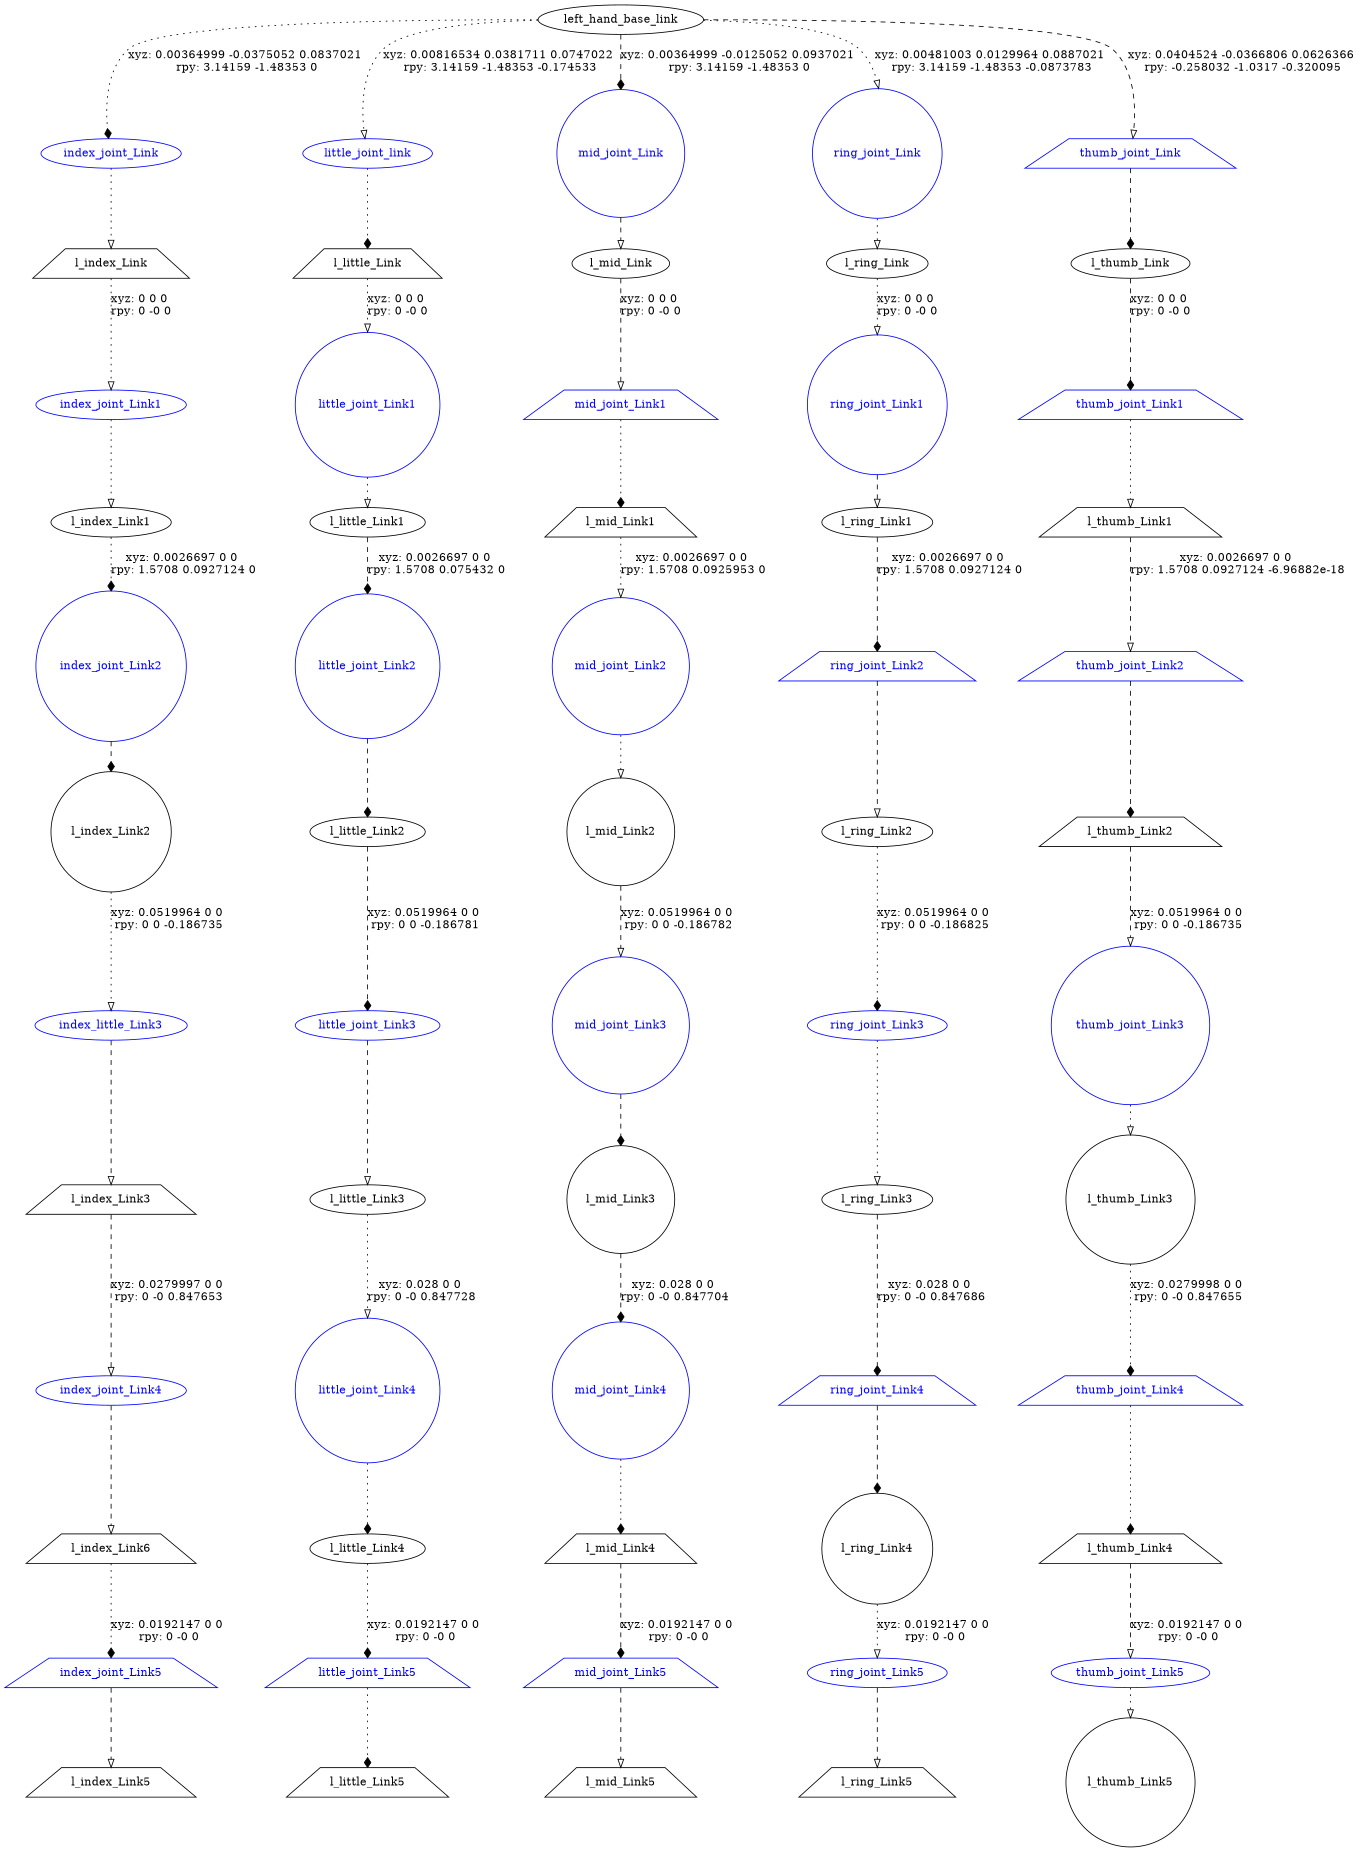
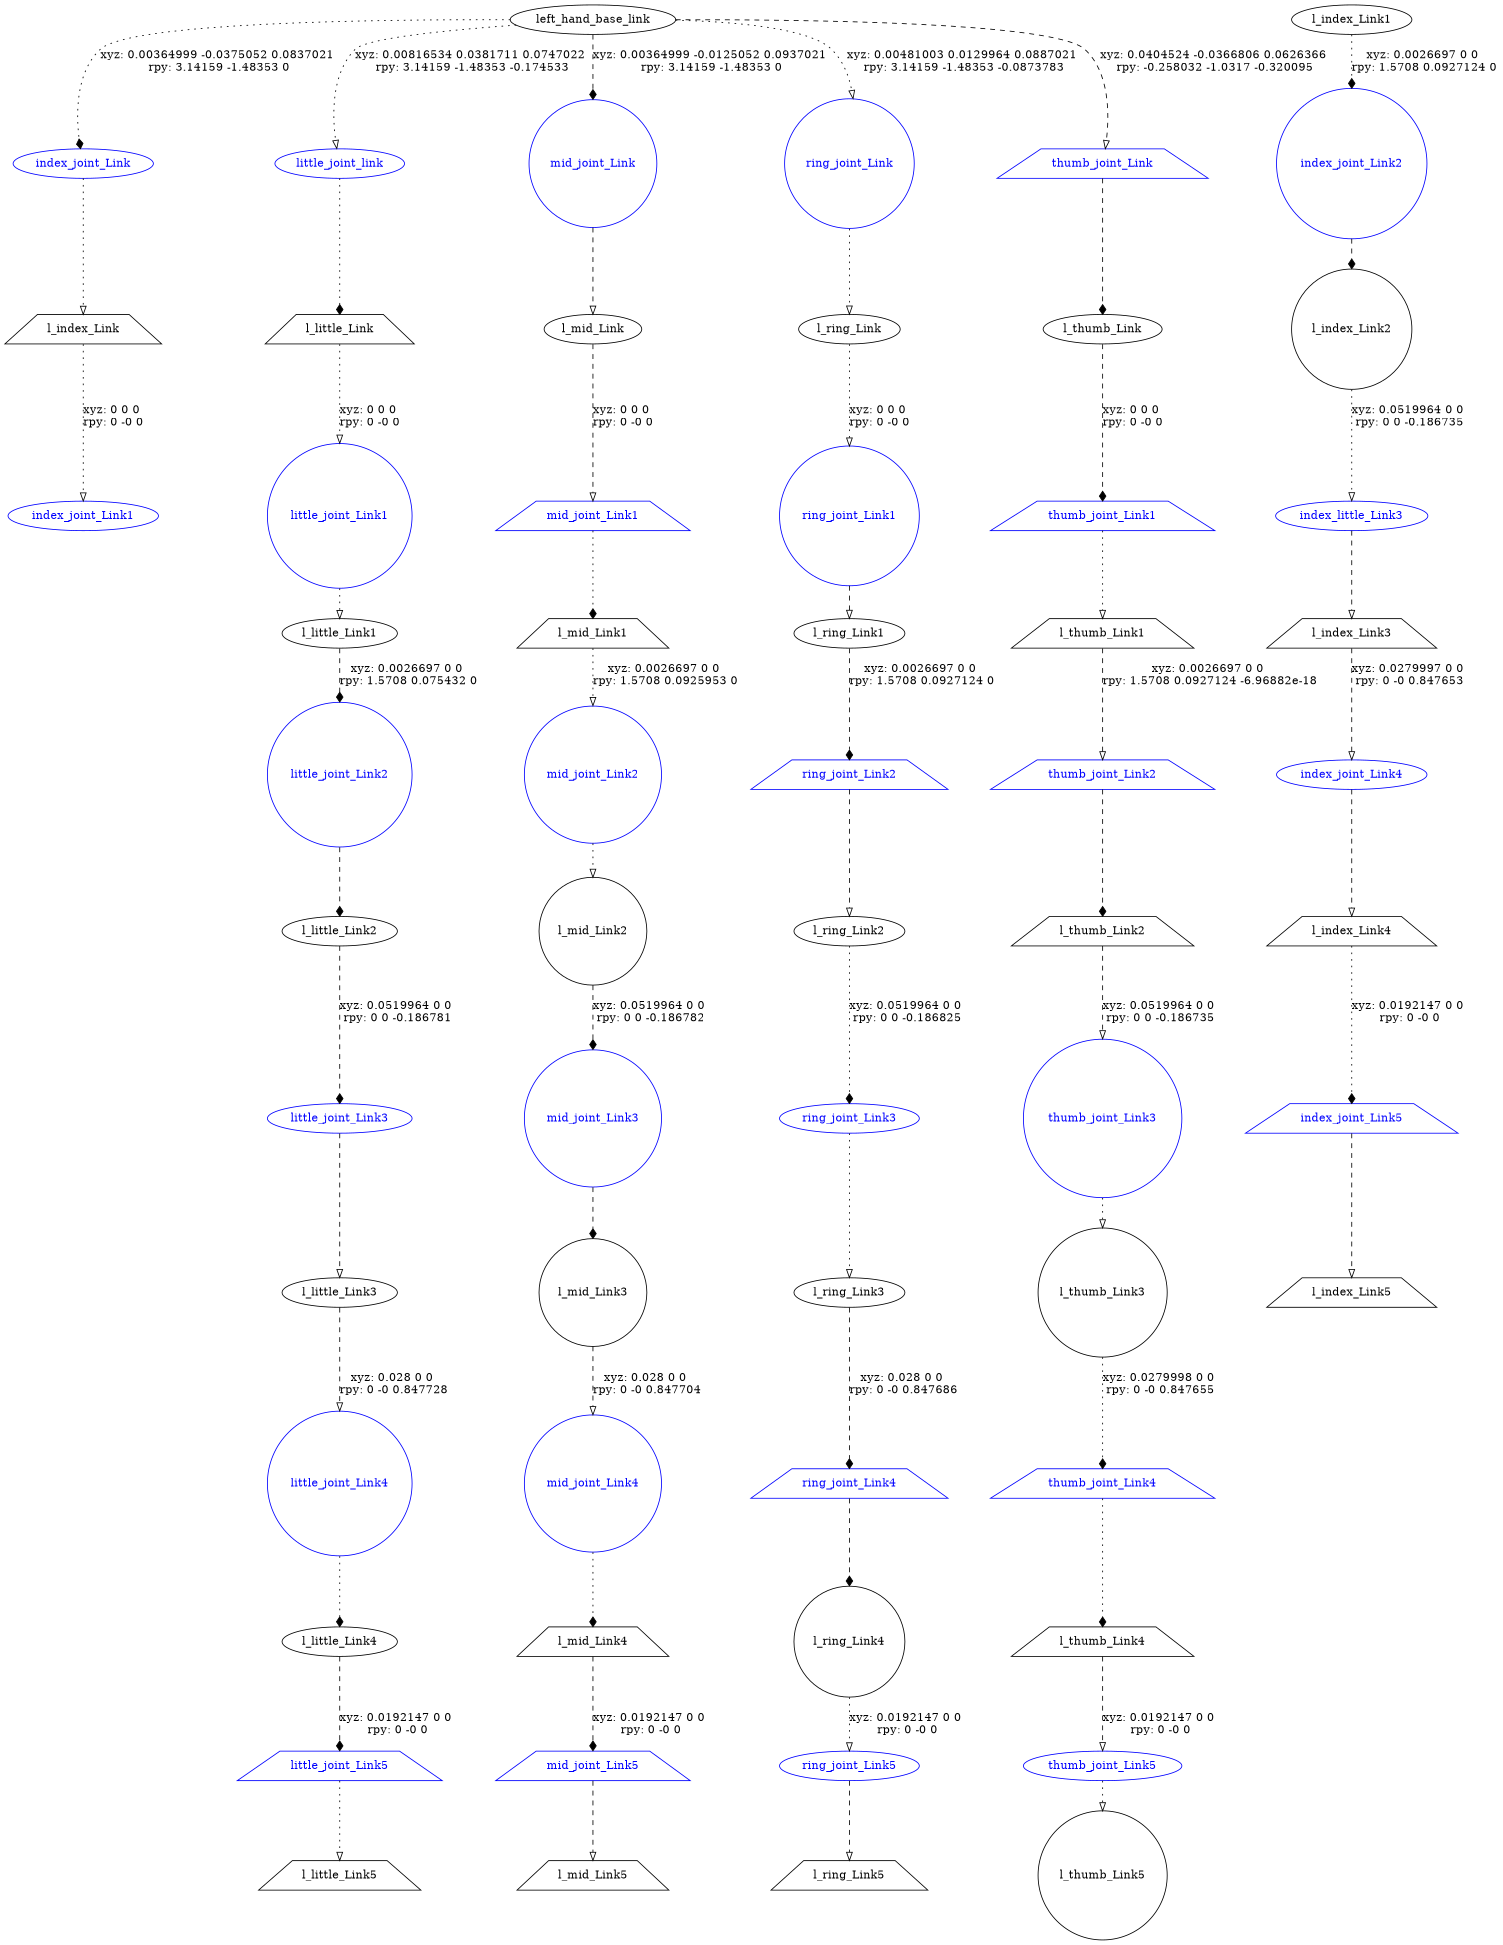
(111, 459) -> none
(621, 917) -> (593, 1012)
(368, 1262) -> (340, 1355)
(621, 1283) -> (593, 1376)
(111, 1549) -> (1352, 931)
(368, 1606) -> (340, 1699)
(368, 1723) -> (340, 1817)
